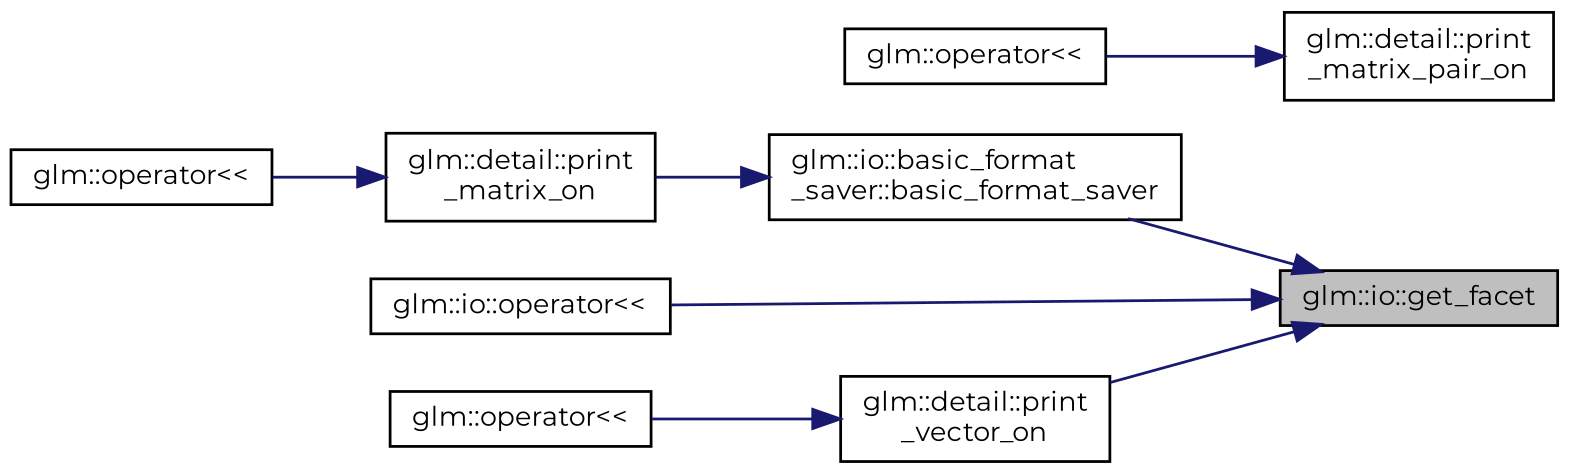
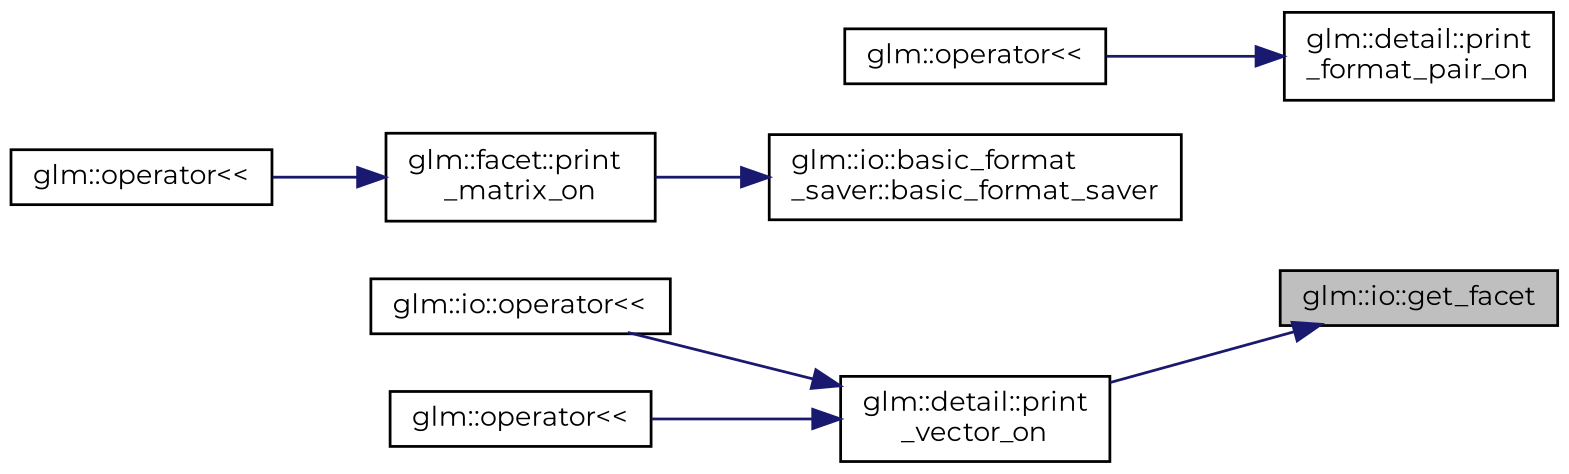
(1419, 56) -> (1419, 56)
(521, 177) -> (521, 177)
(1211, 242) -> none
(961, 302) -> (721, 356)
